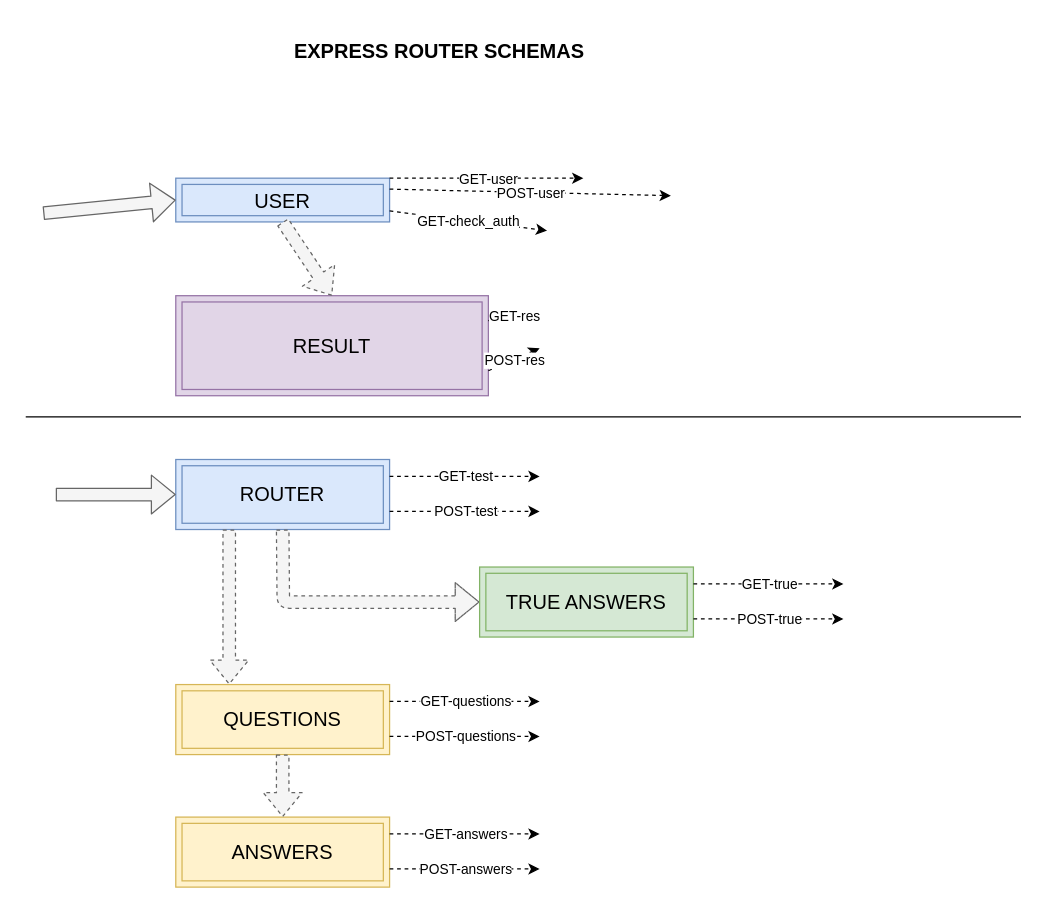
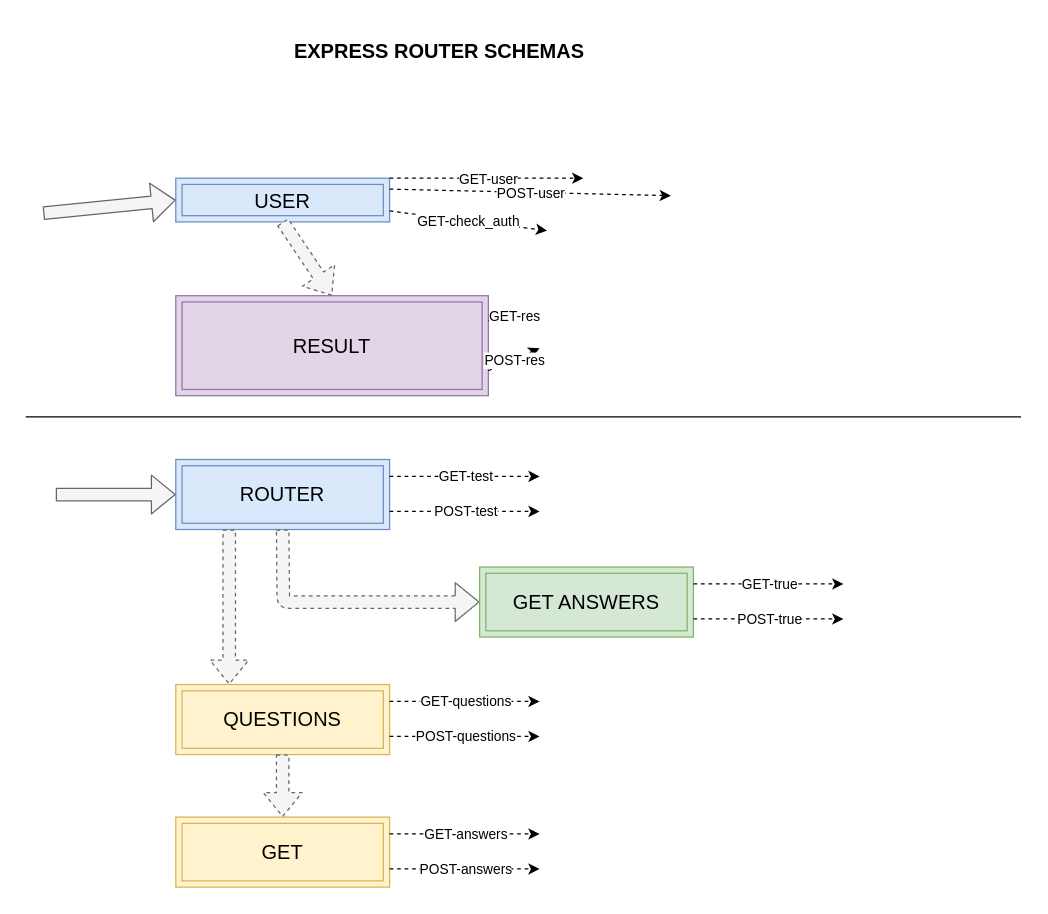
(586, 602) -> (586, 602)
(283, 852) -> (283, 852)
